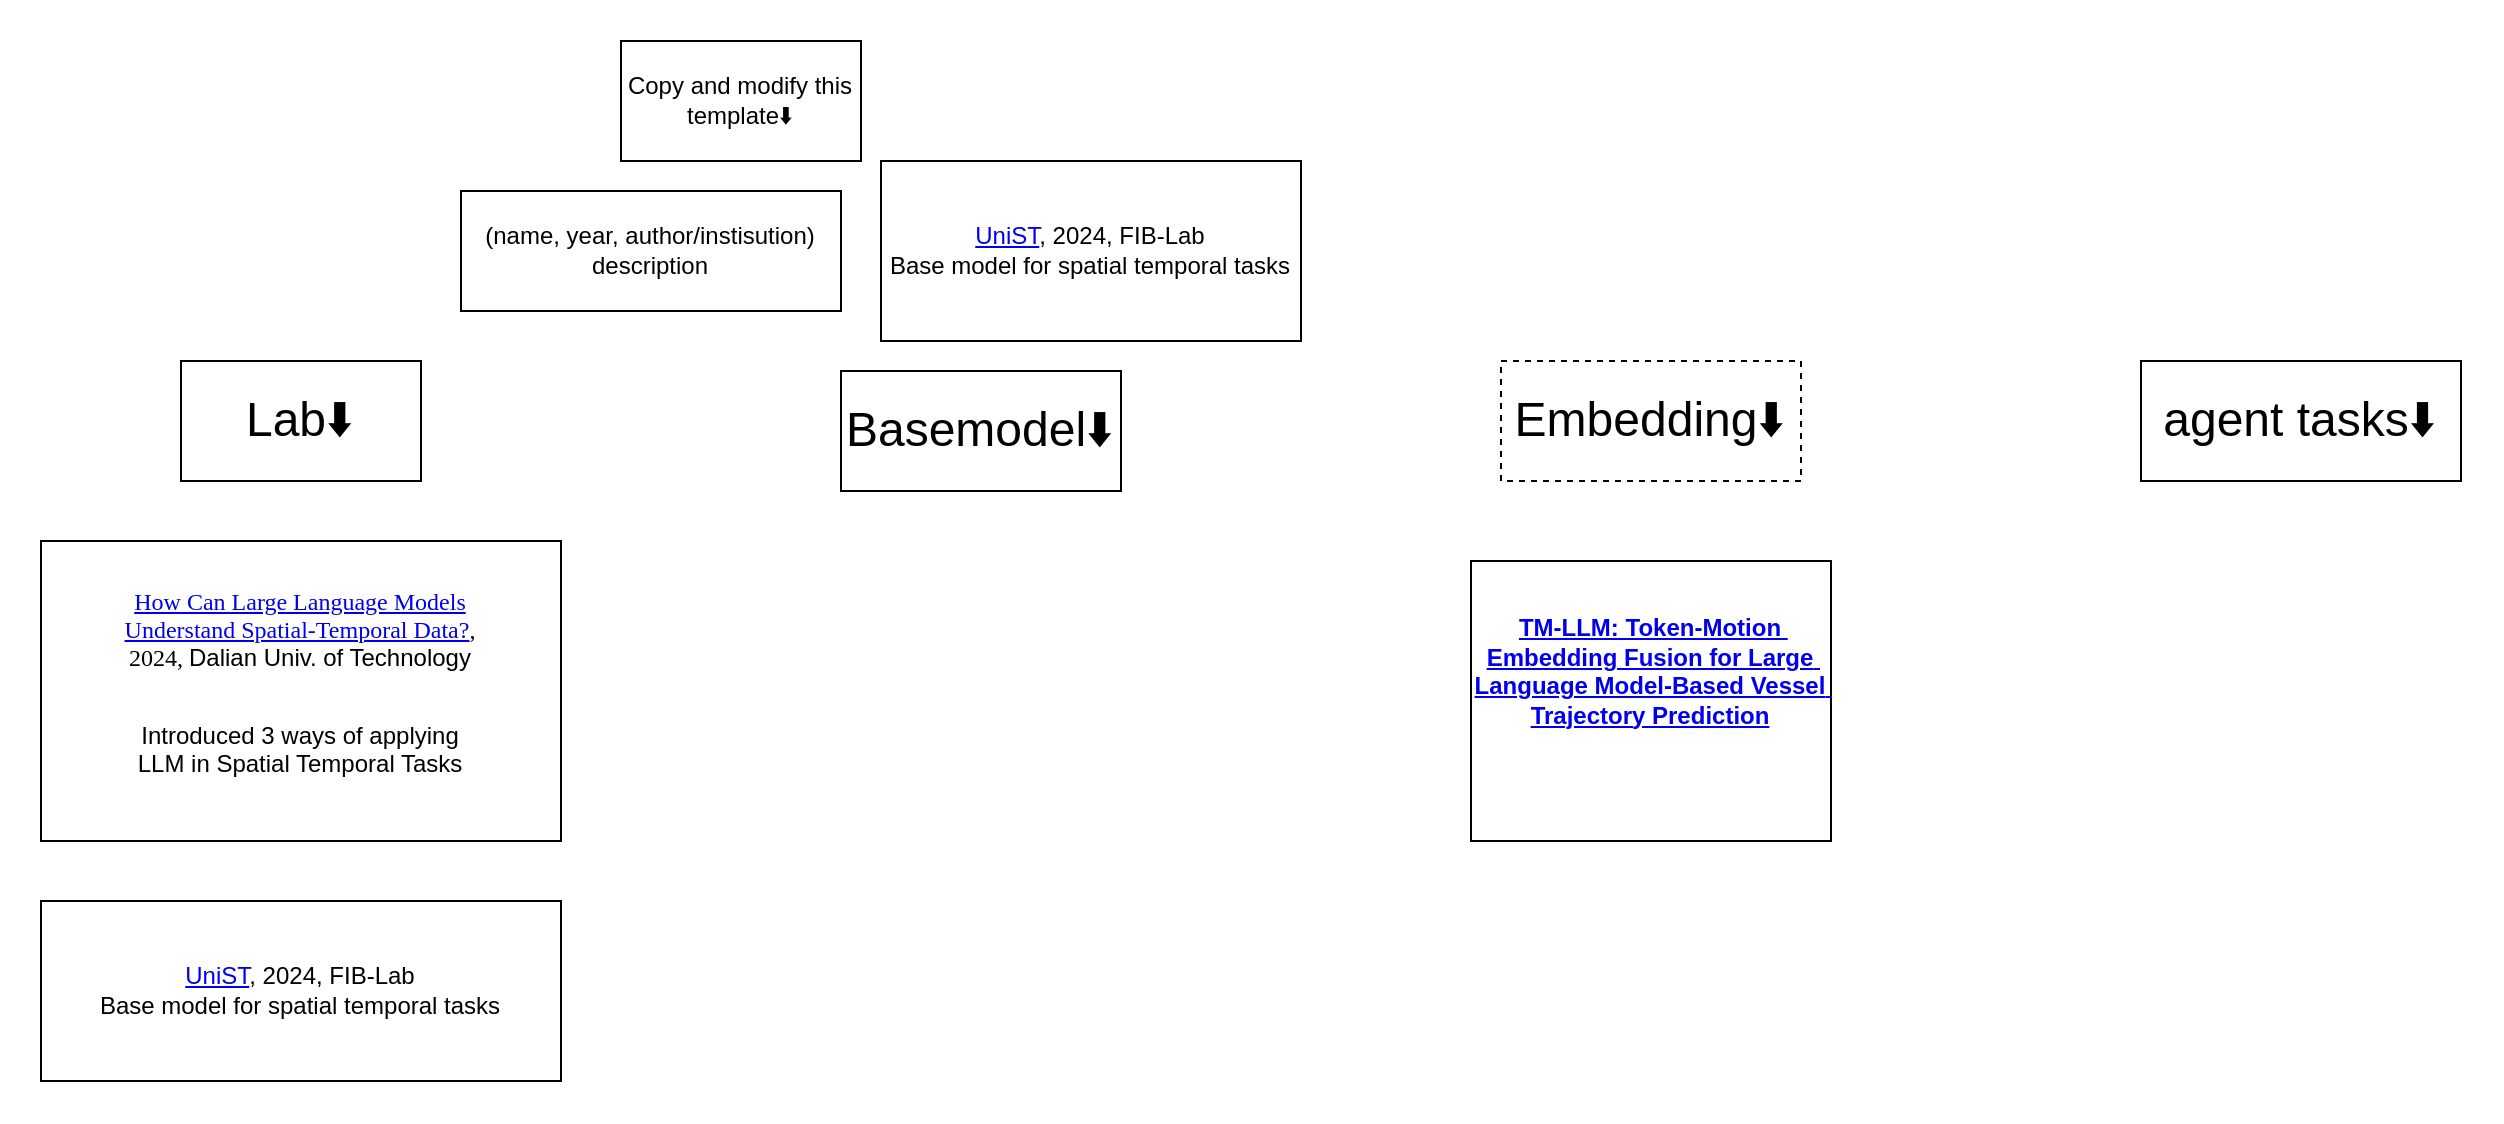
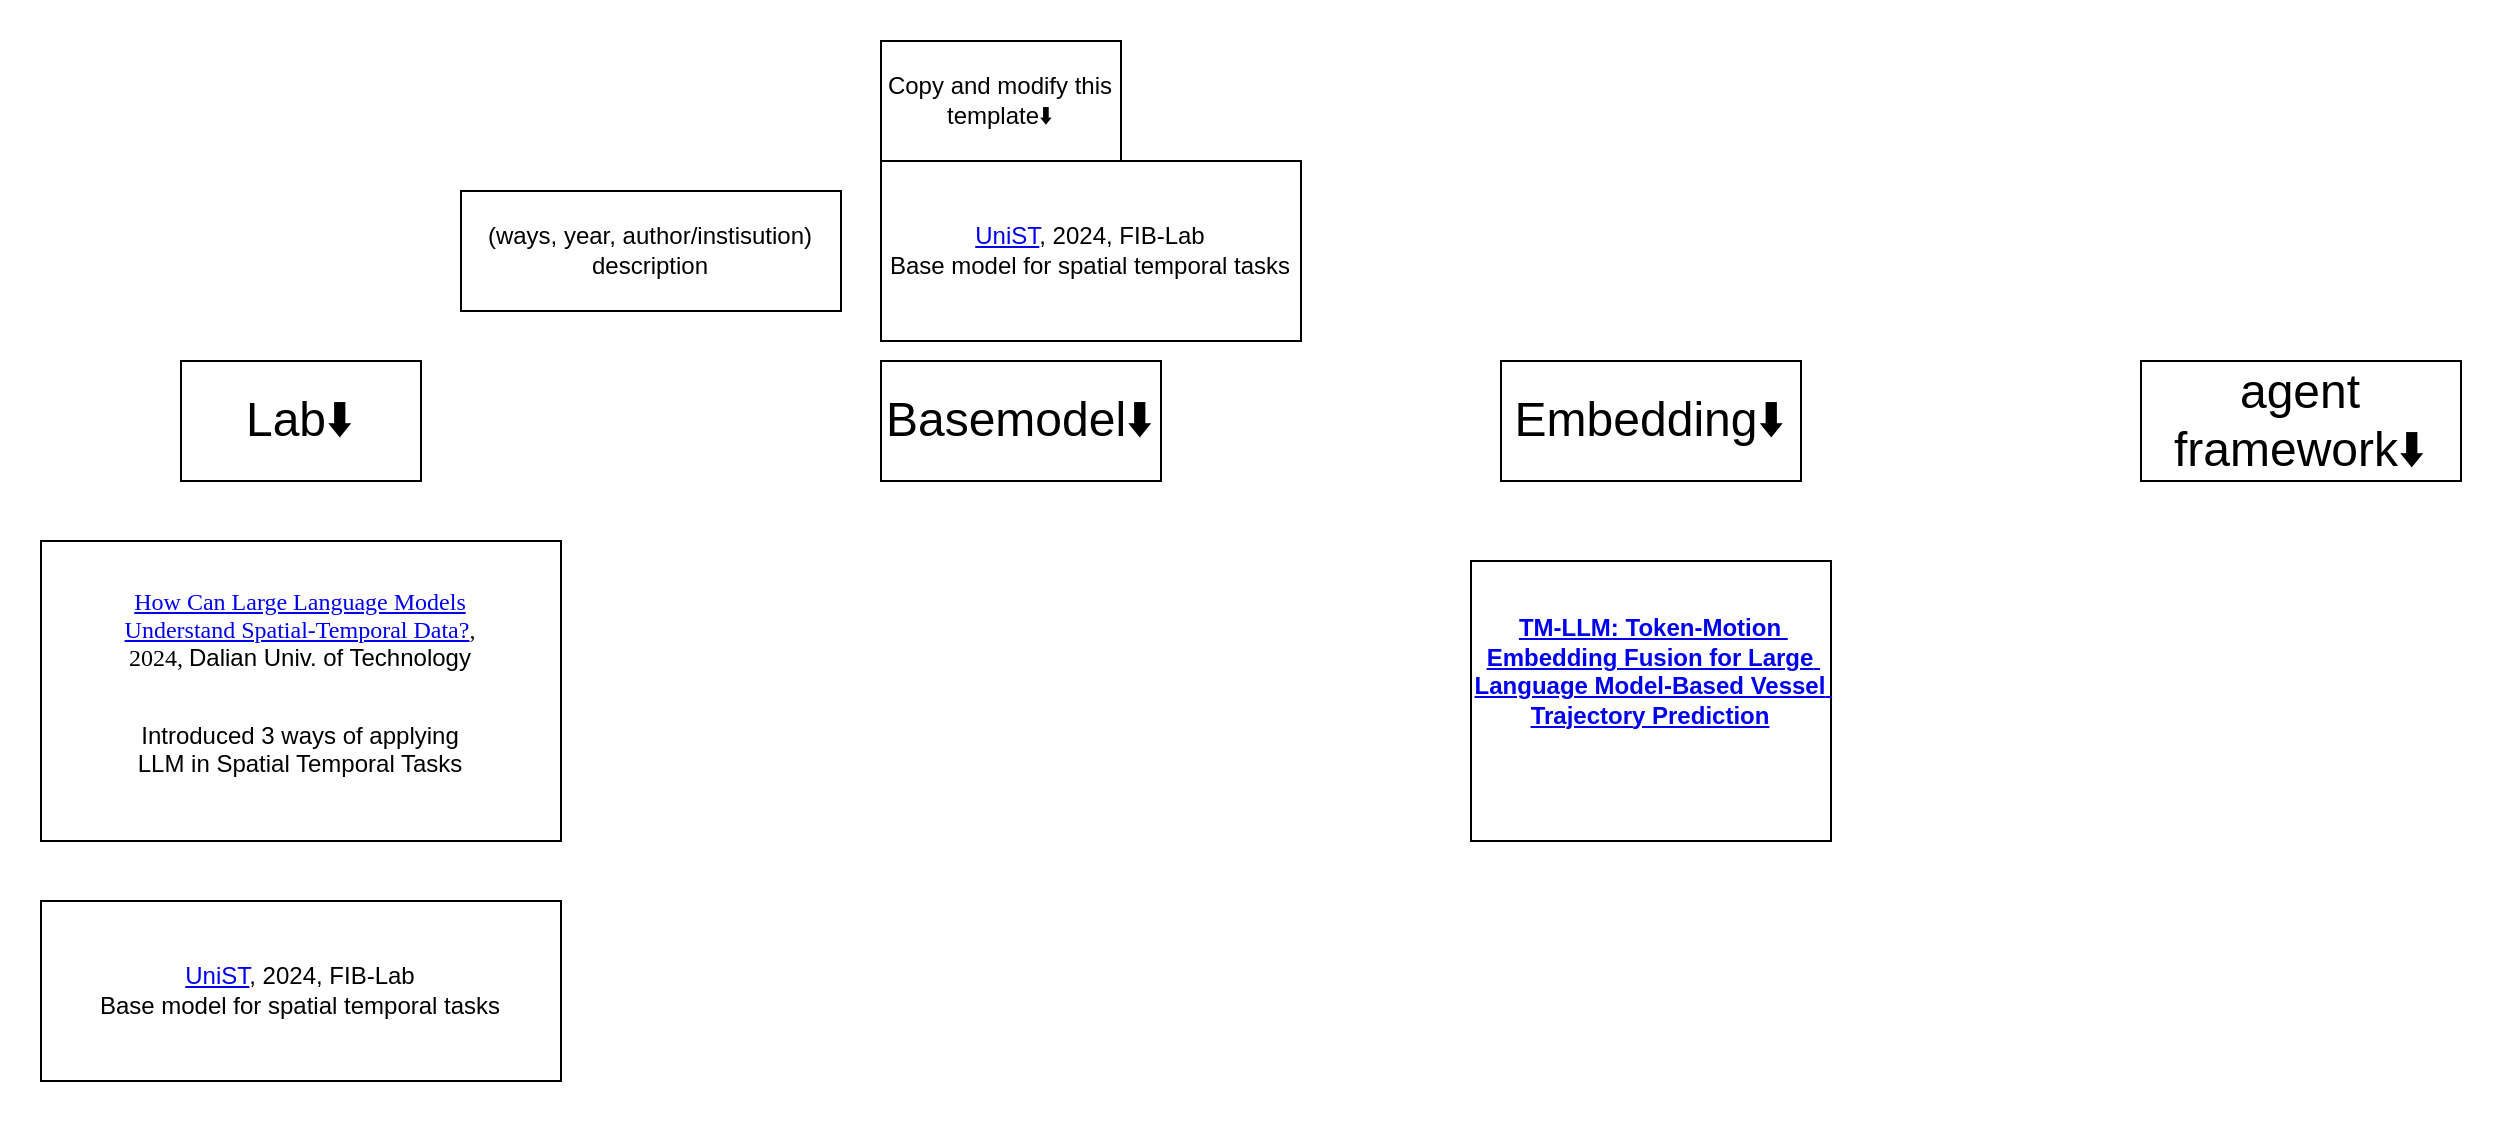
(741, 101) -> (1001, 101)
(651, 251) -> (651, 251)
(1651, 421) -> (1651, 421)
(2301, 421) -> (2301, 421)
(981, 431) -> (1021, 421)
